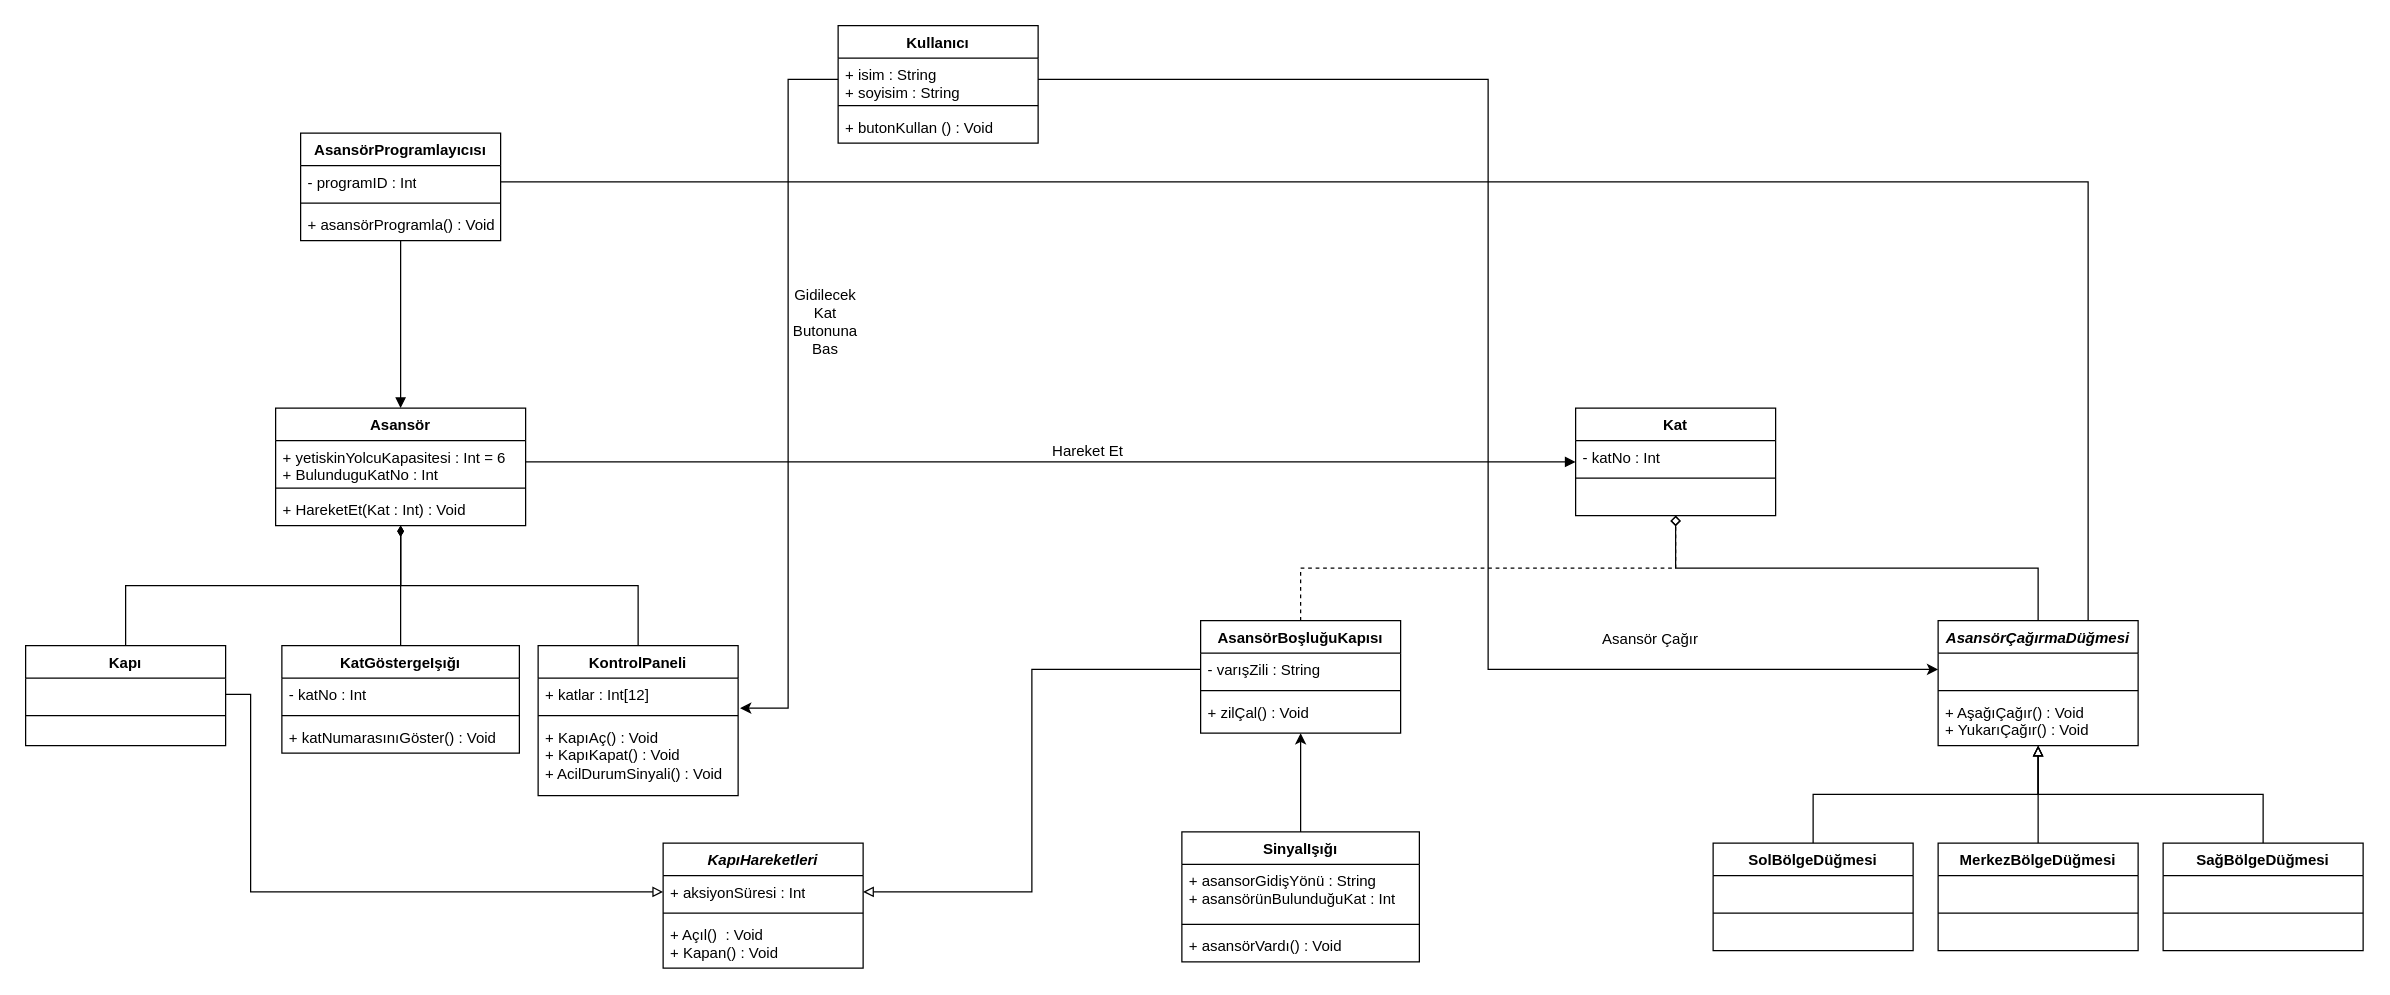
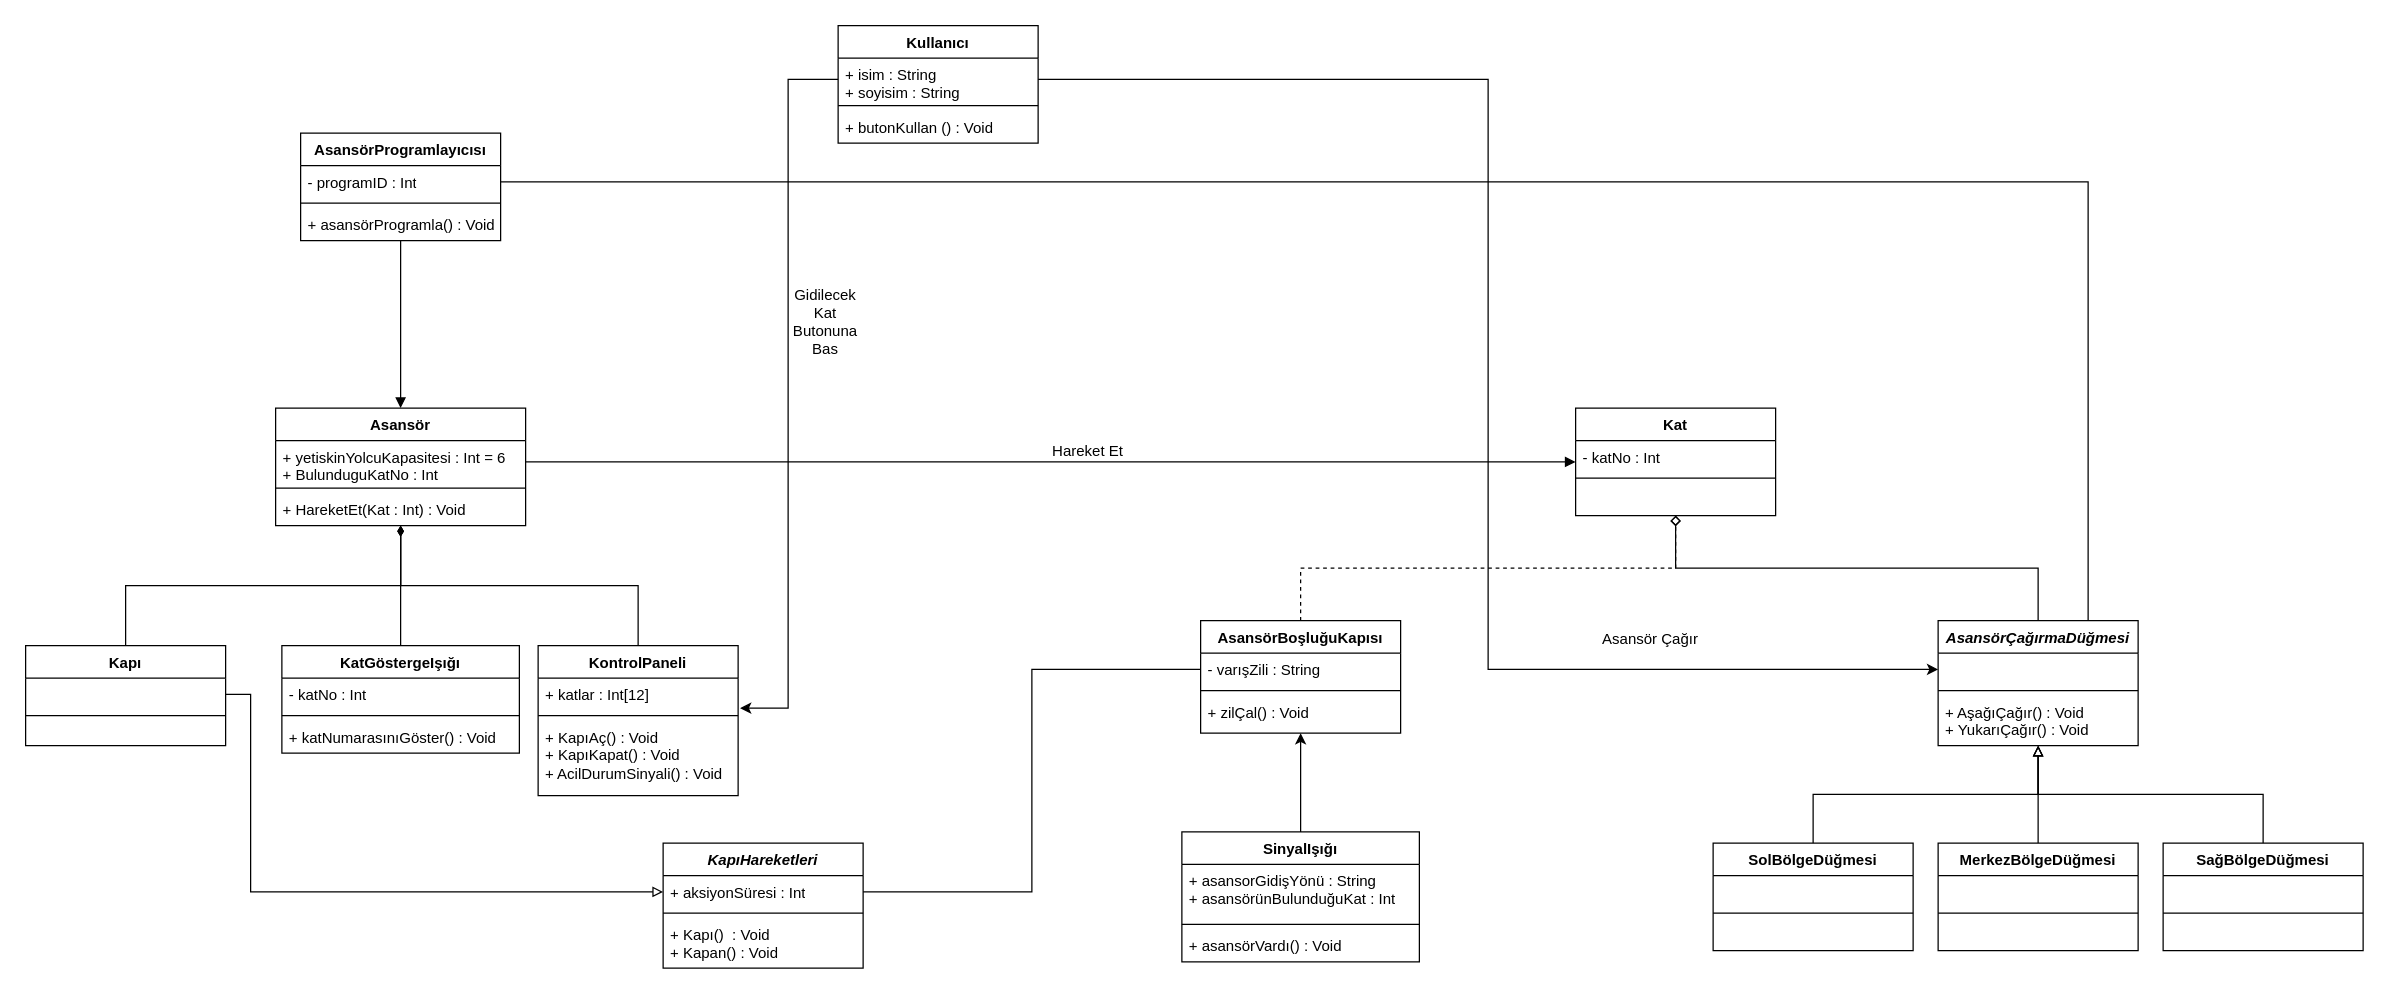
(874, 892) -> (870, 892)
(728, 945) -> (728, 945)
